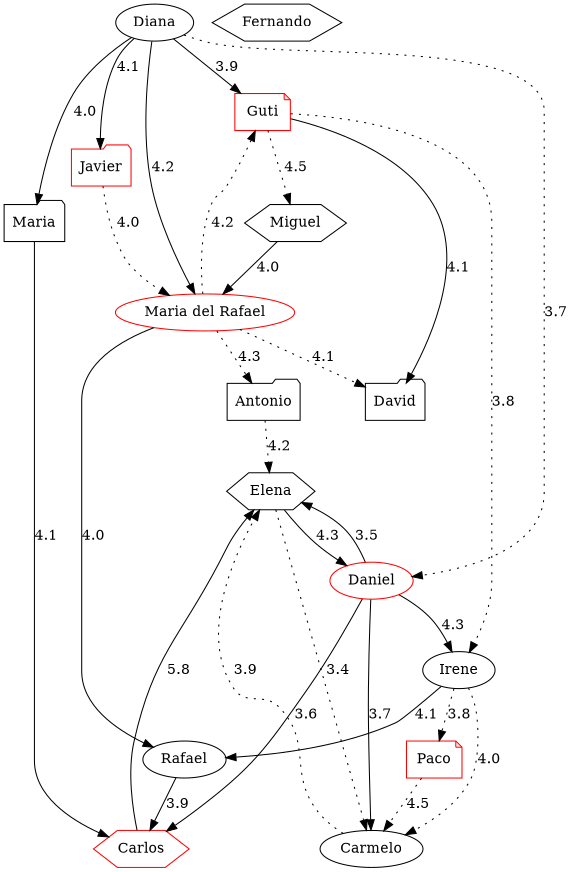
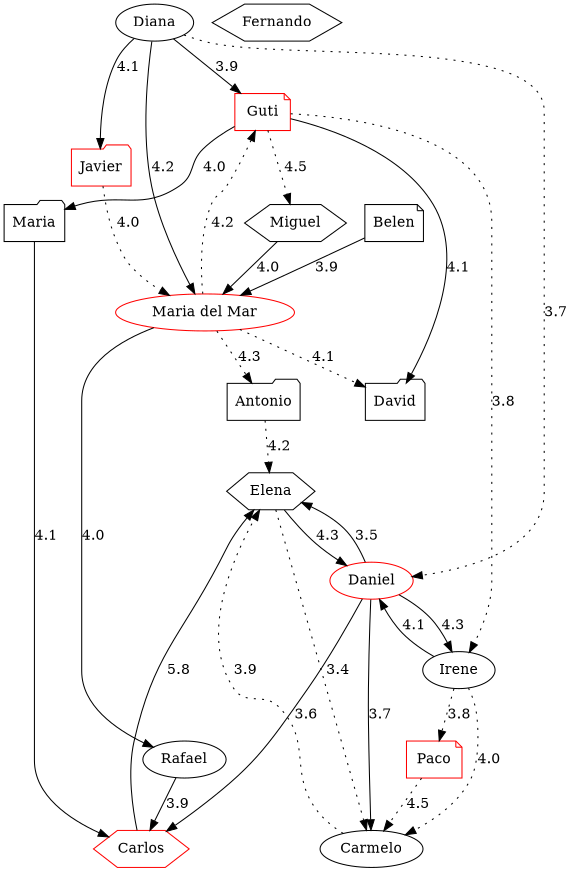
(67, 105) -> (169, 192)
none -> (394, 223)
(205, 312) -> (205, 312)
(351, 739) -> (406, 636)
